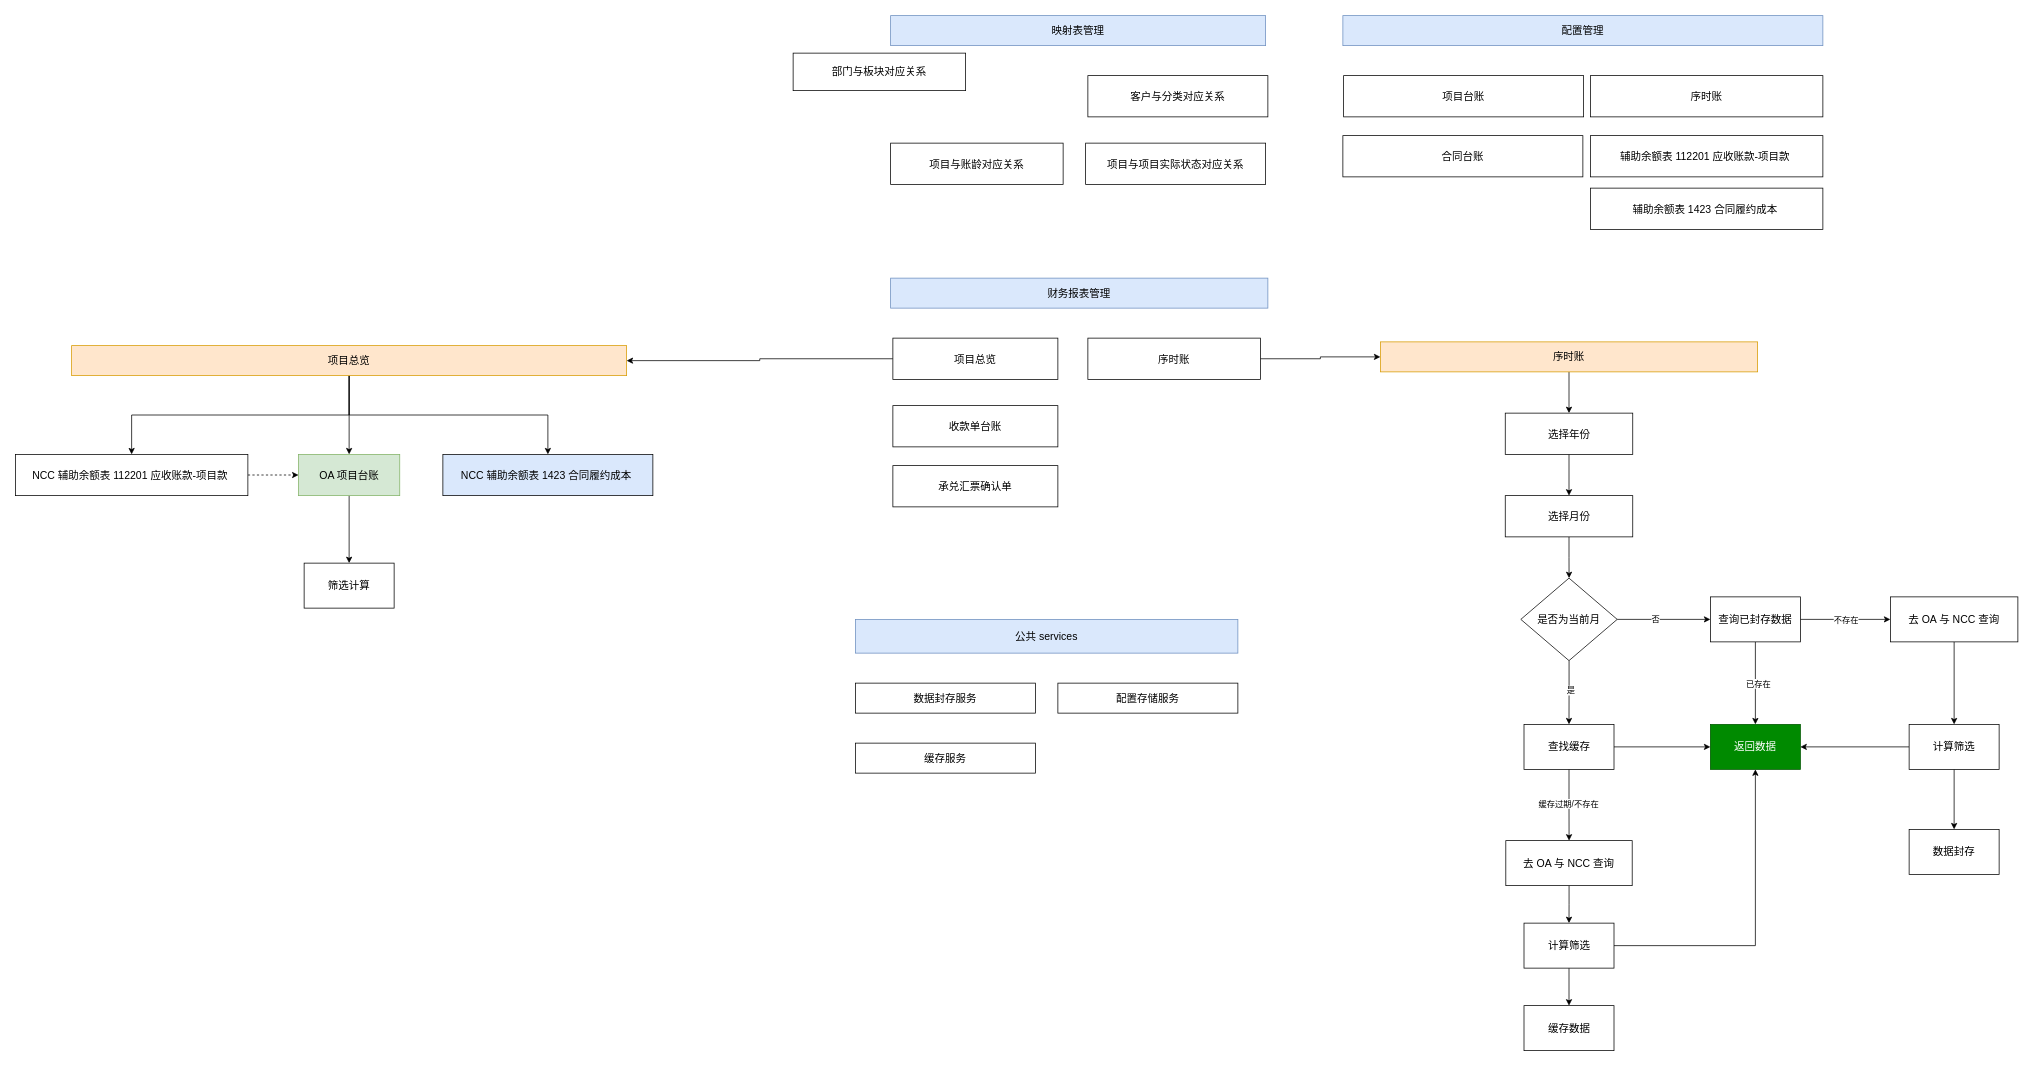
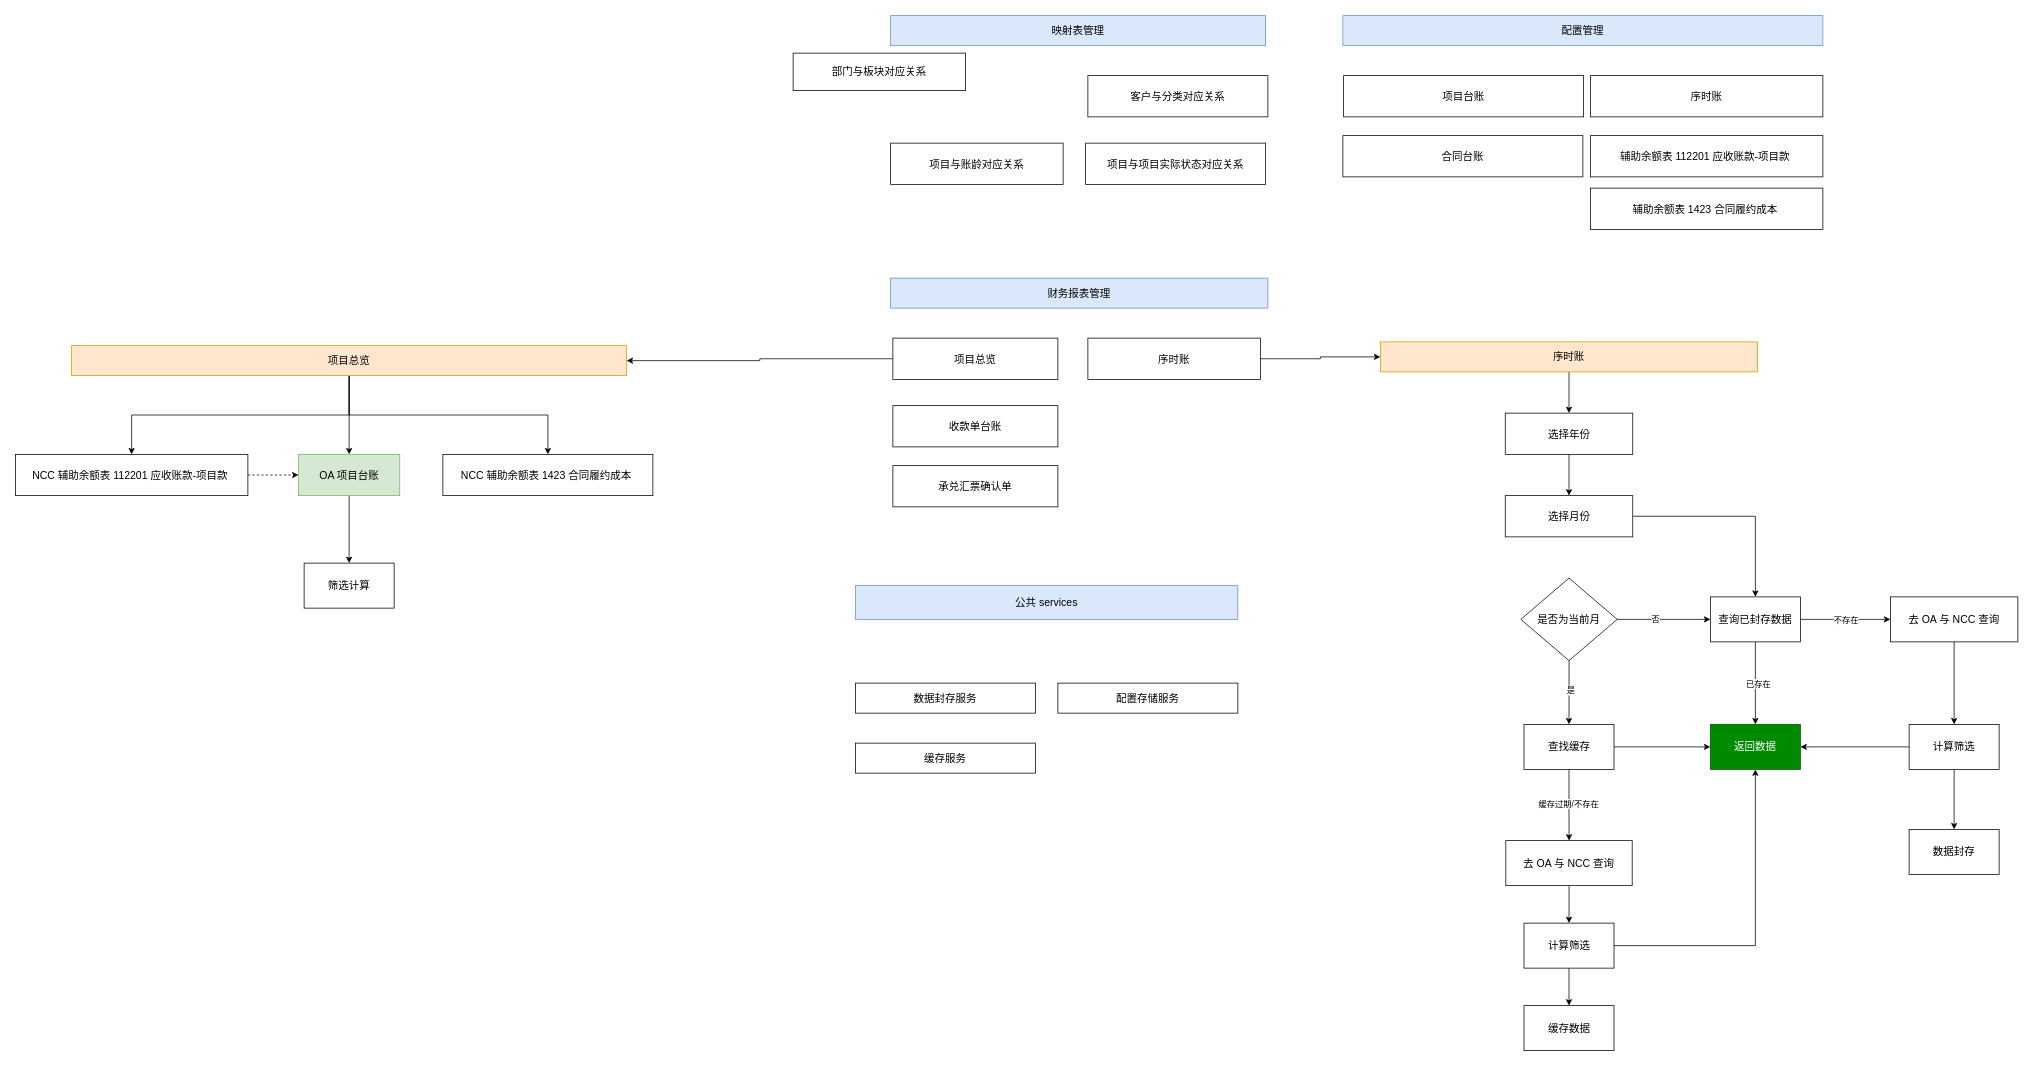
(548, 475) -> (548, 475)
(1569, 571) -> (1731, 516)
(1047, 636) -> (1047, 602)
